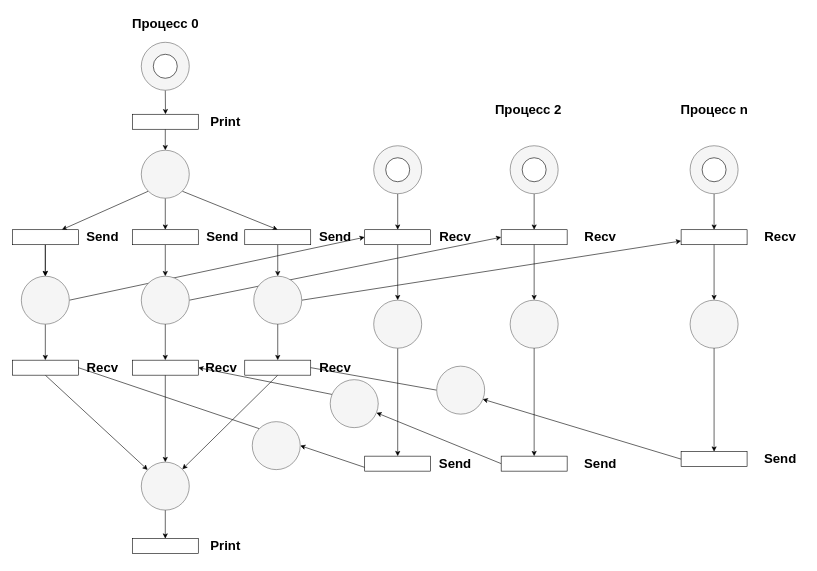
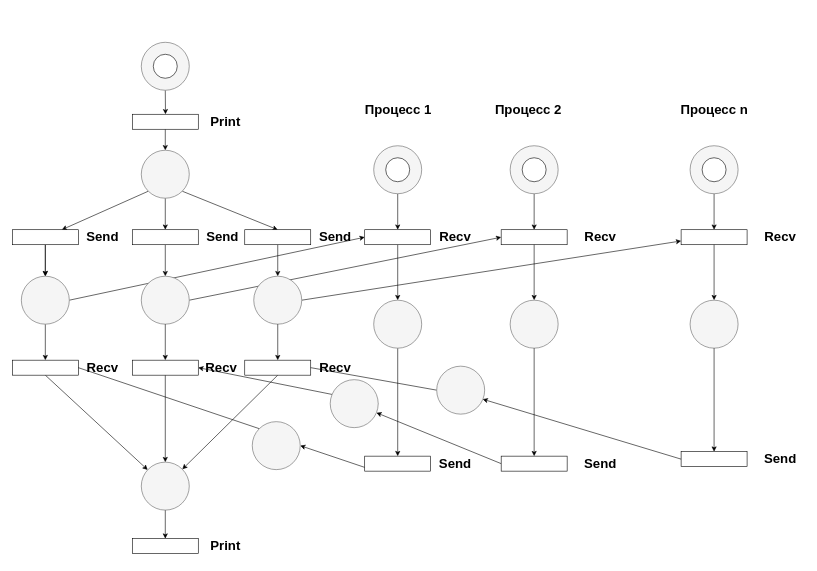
(165, 24) -> none
none -> (398, 110)
